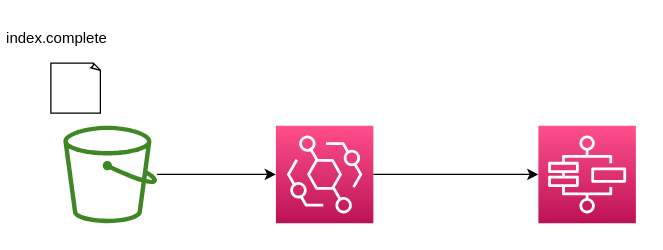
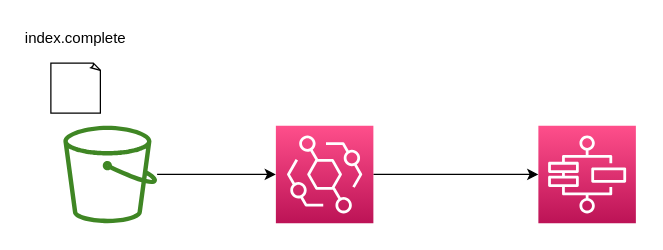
(57, 38) -> (76, 38)
